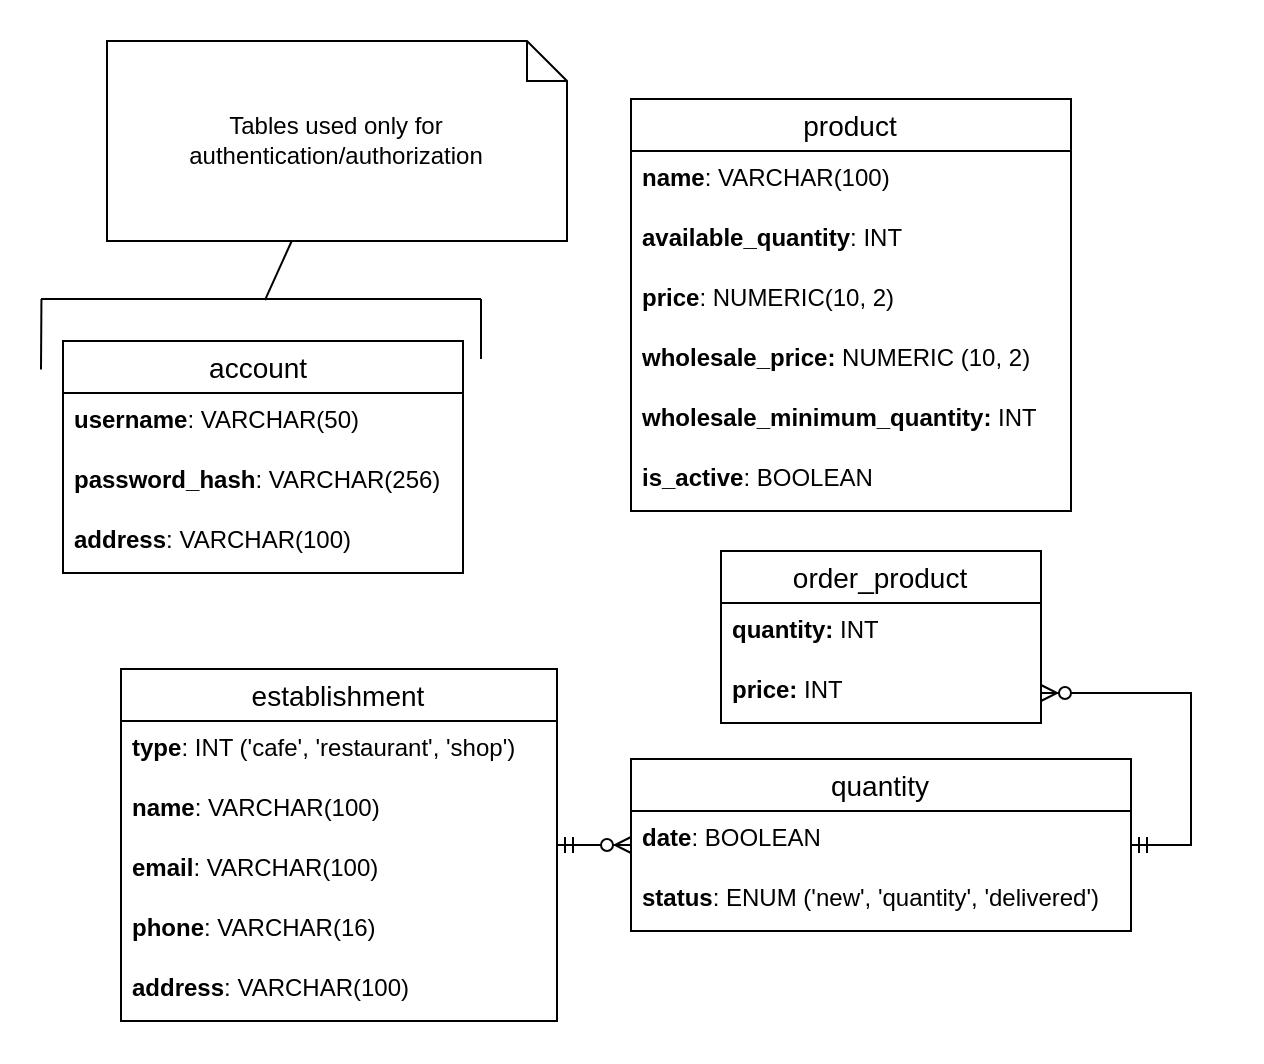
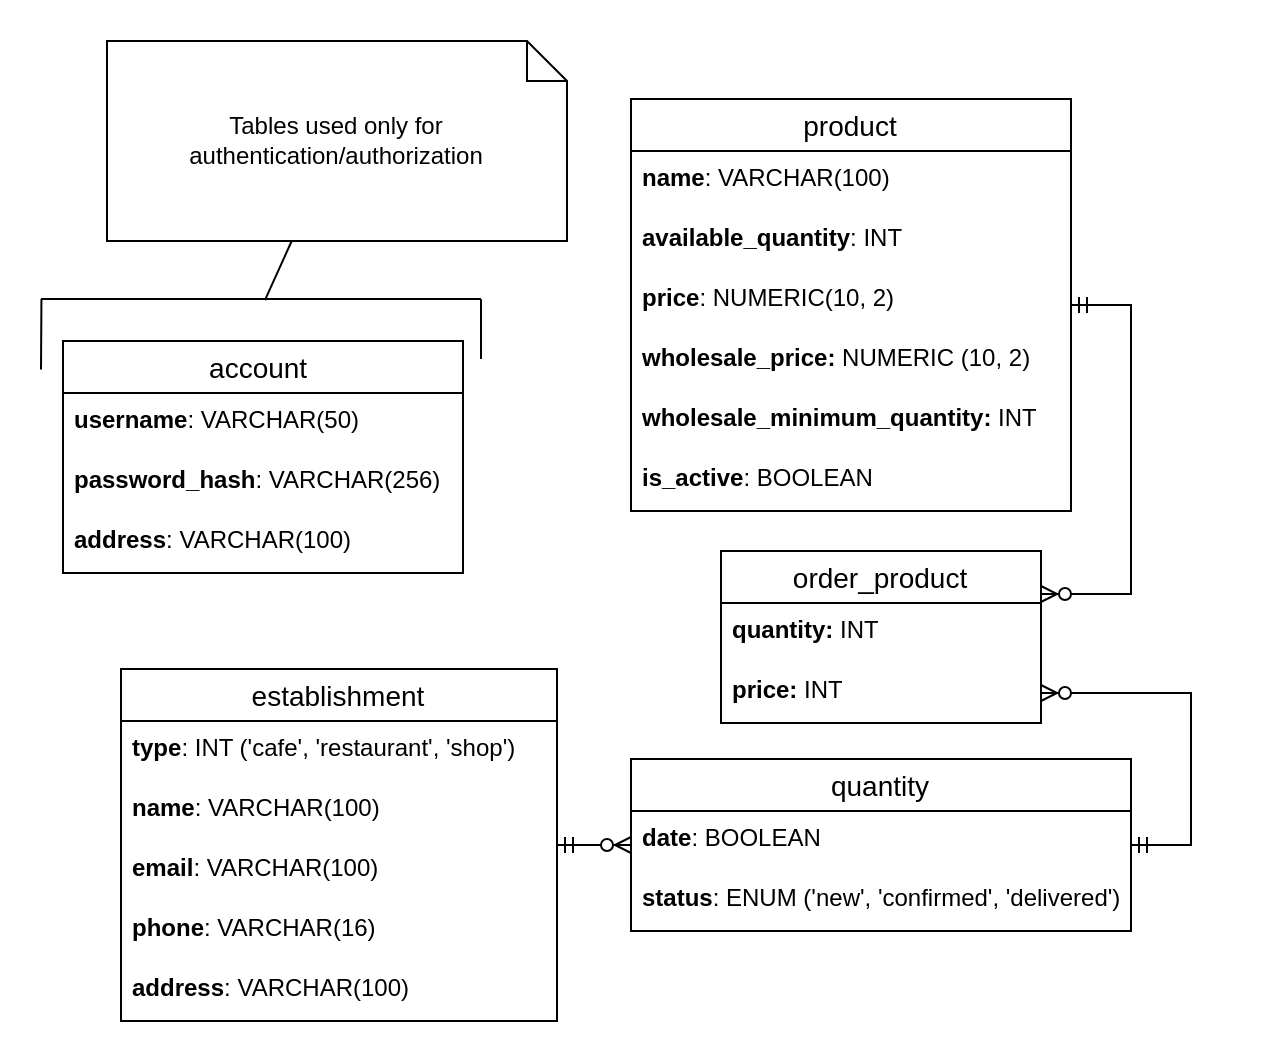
none -> (1131, 466)
(883, 914) -> (883, 914)
